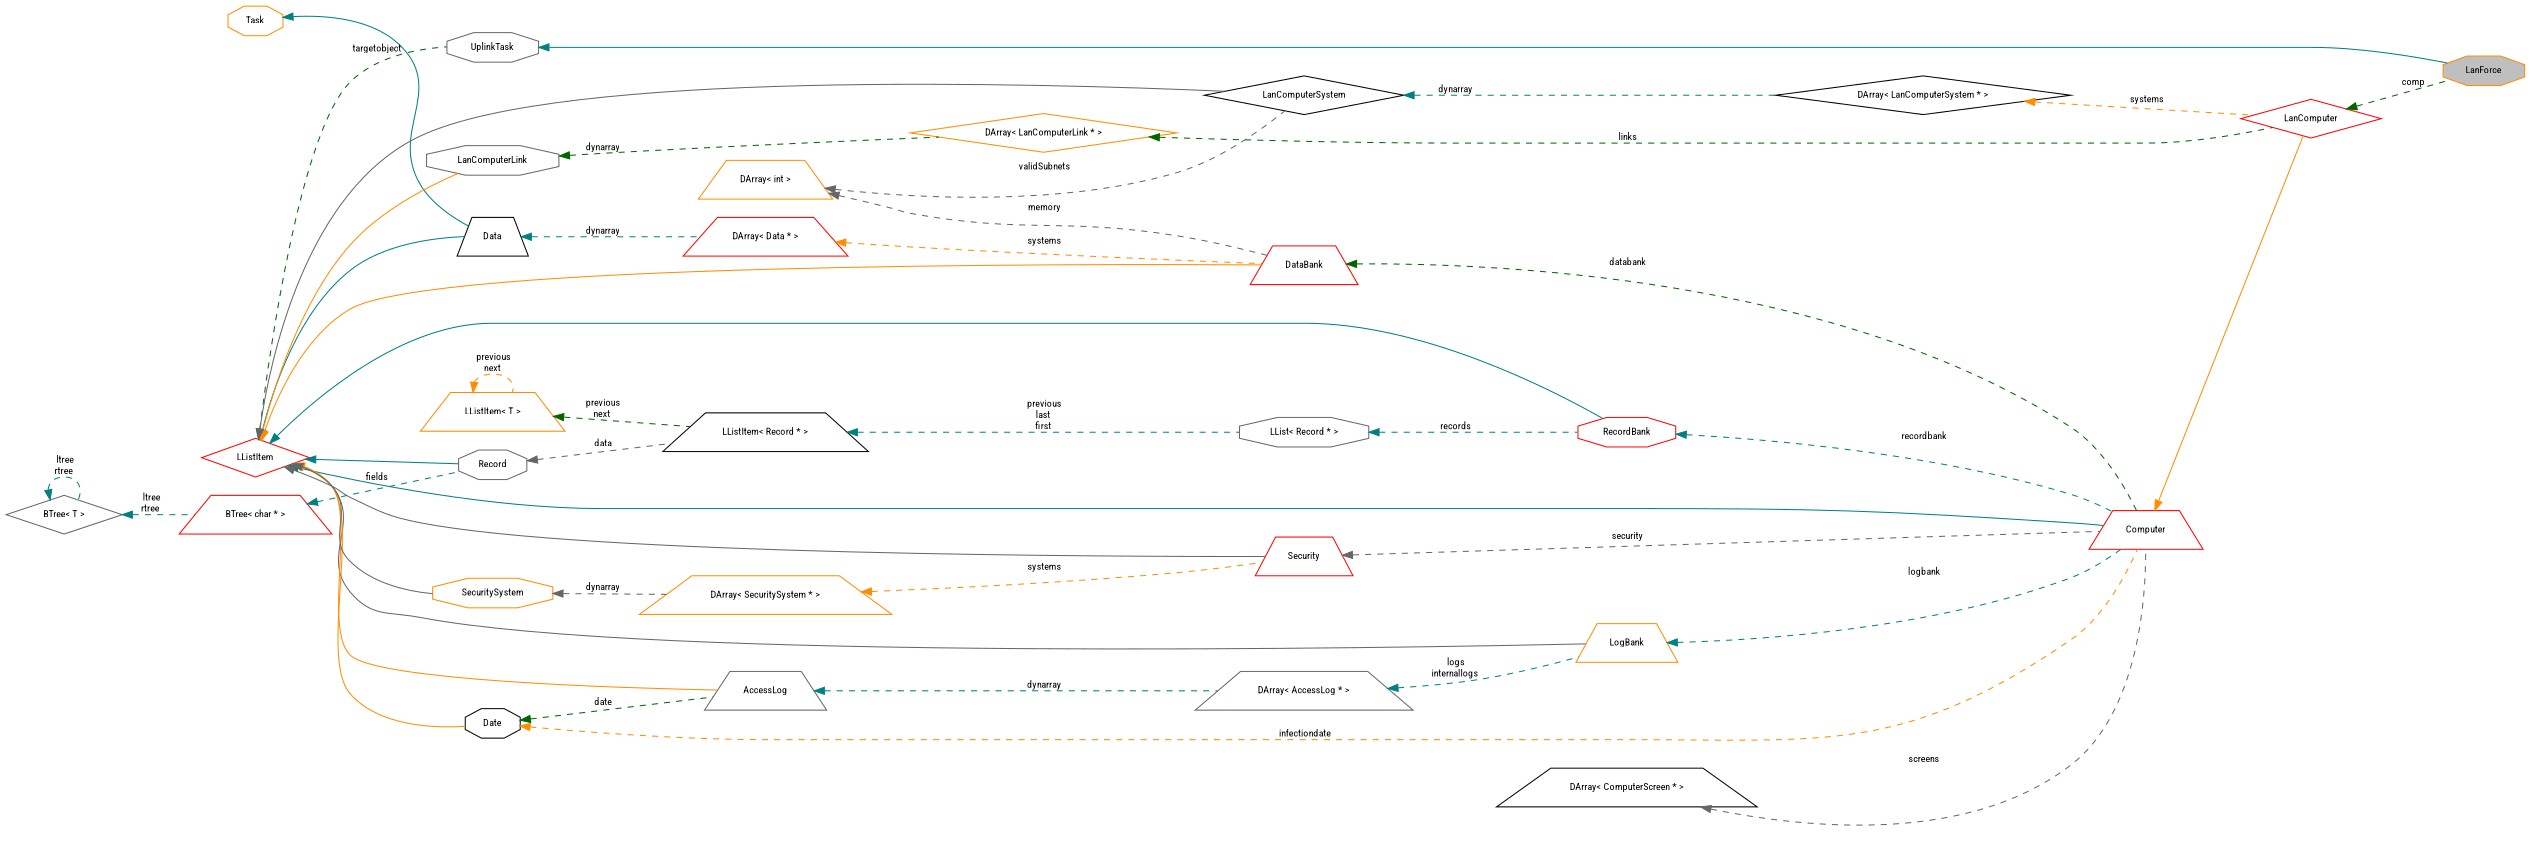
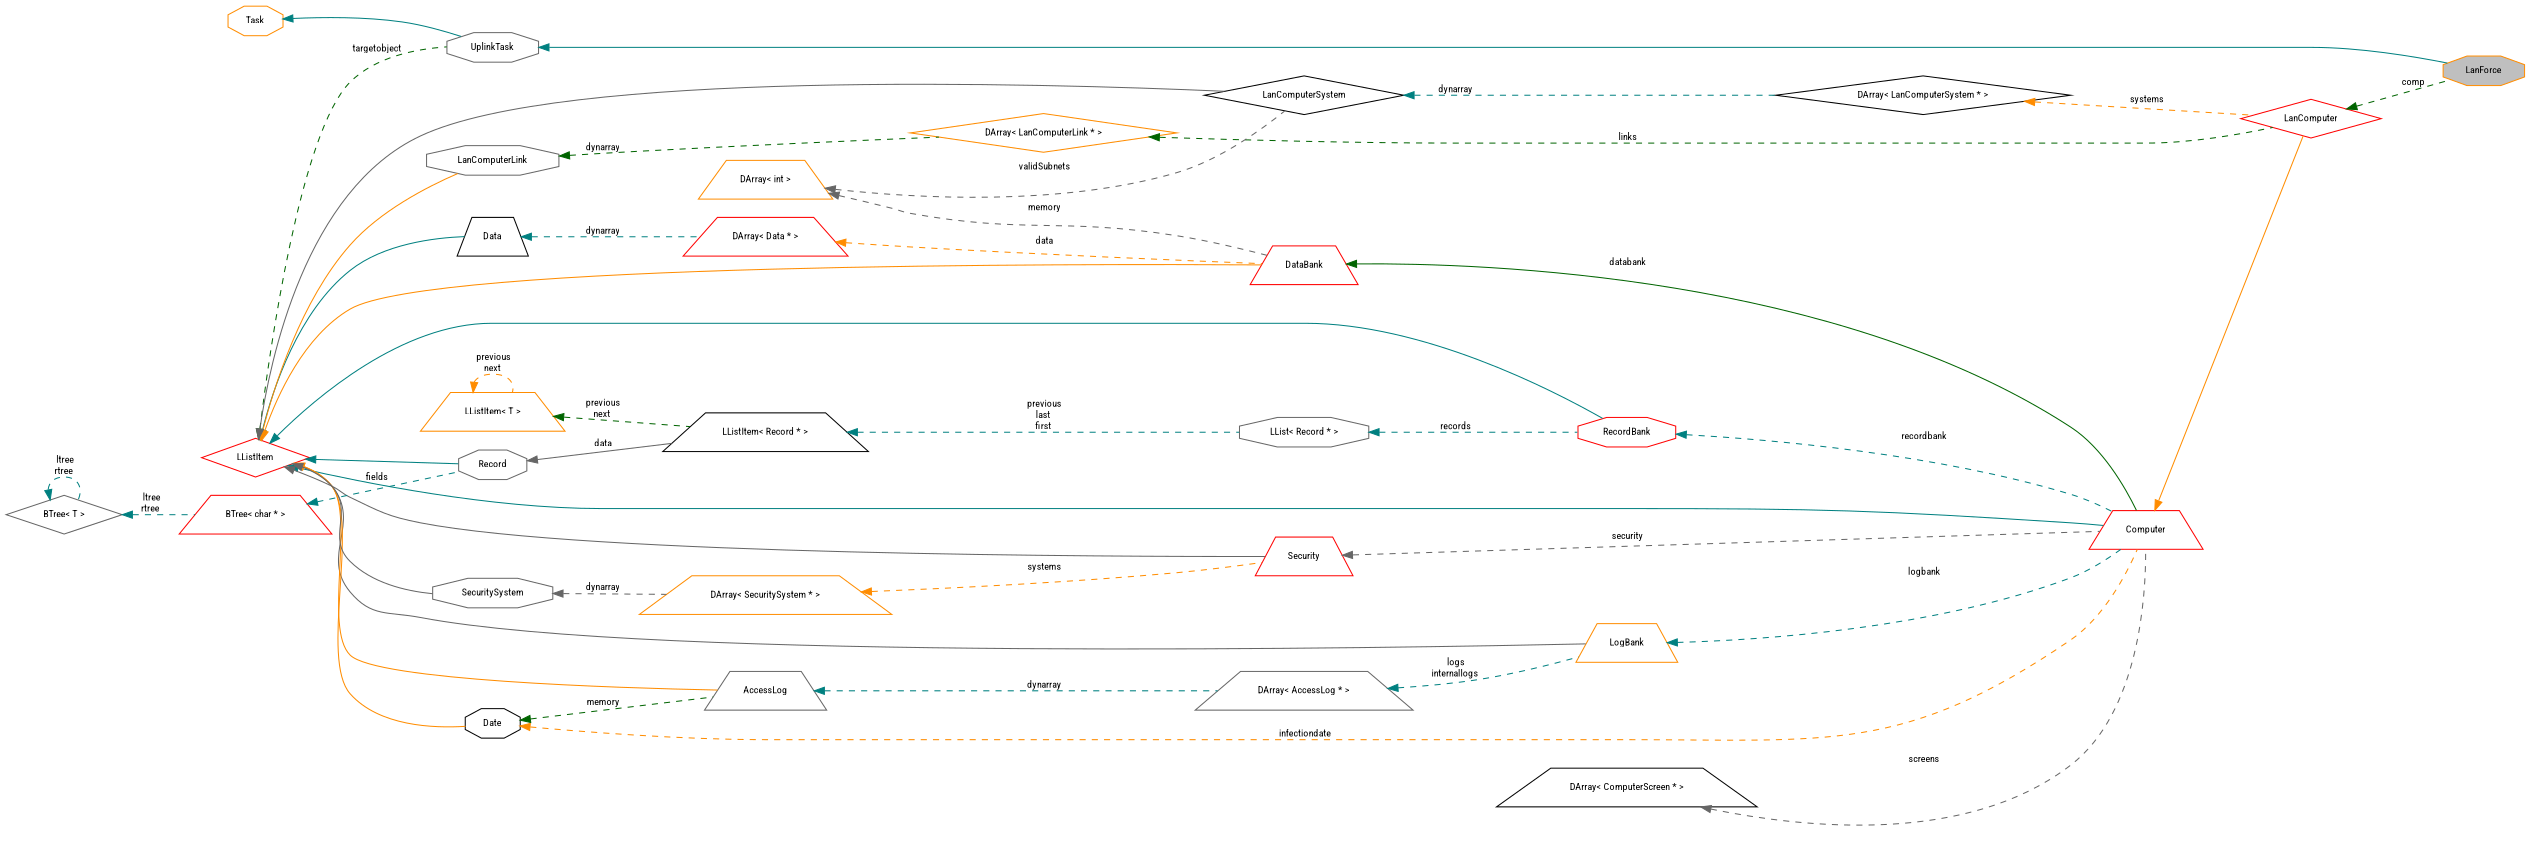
(418, 89) -> (378, 19)
(1044, 241) -> (1044, 241)
(1778, 309) -> (1778, 309)
(605, 451) -> (605, 451)
(493, 593) -> (493, 593)
(602, 703) -> (602, 703)
